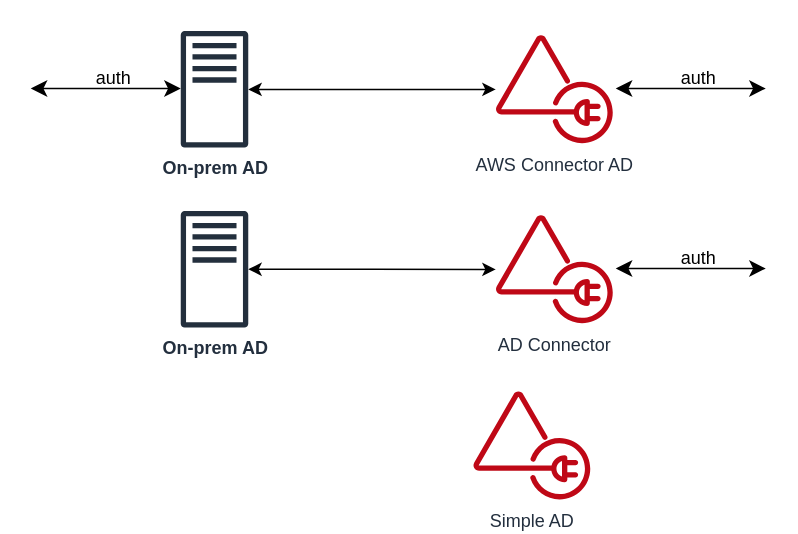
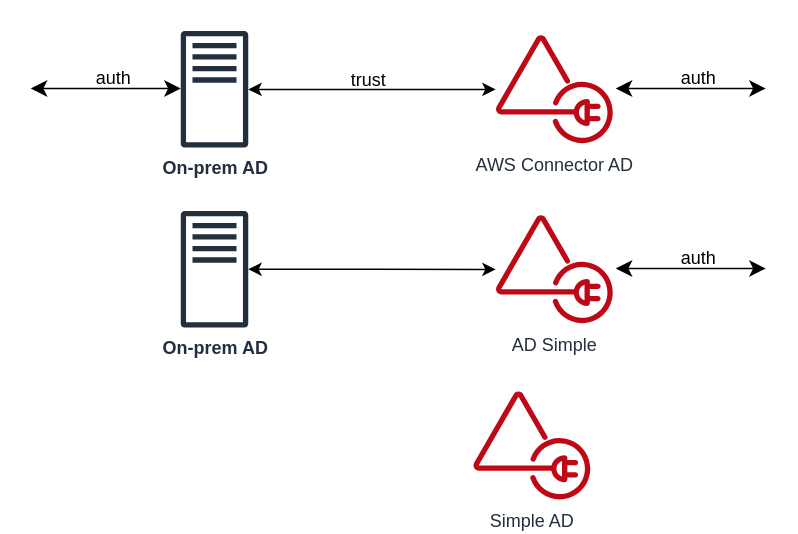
none -> (368, 80)
(555, 346) -> (555, 346)
